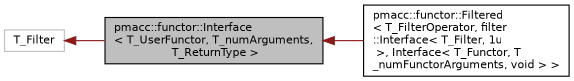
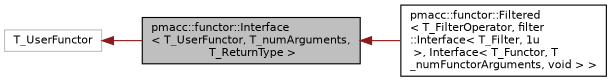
(34, 41) -> (53, 41)
